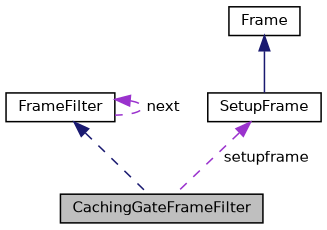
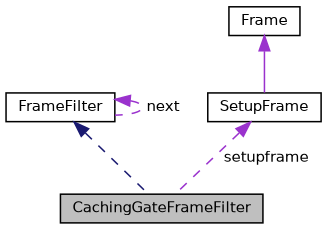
(264, 72) -> (264, 72)
